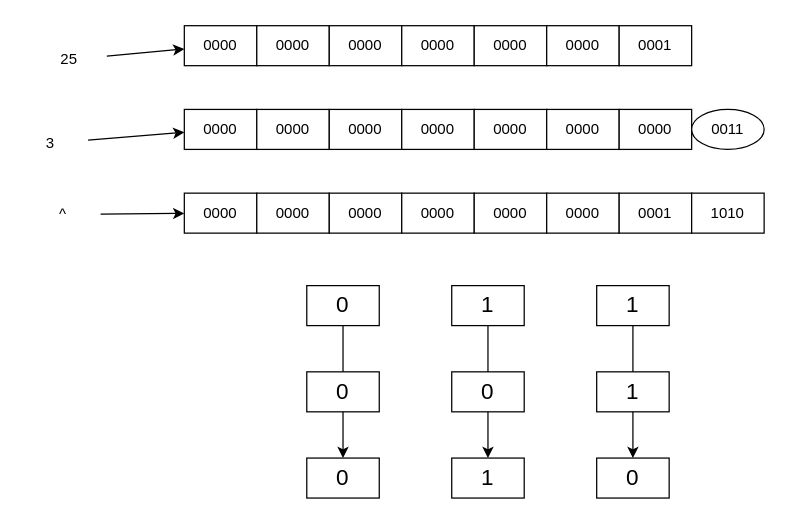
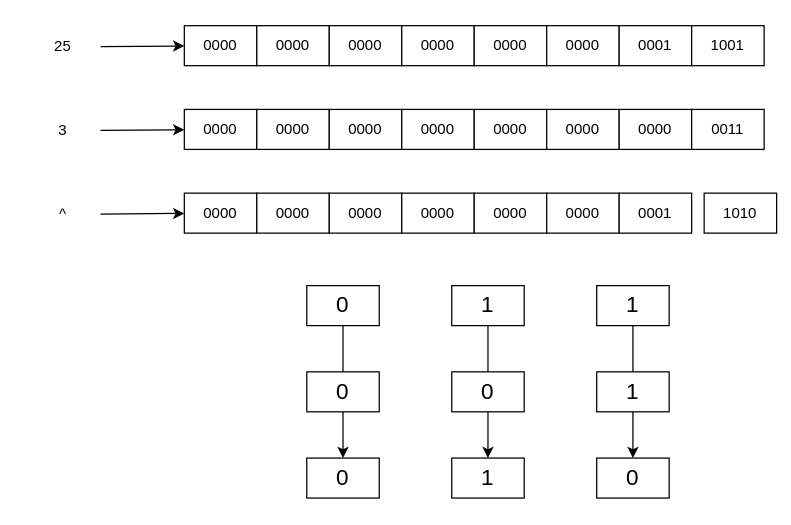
none -> (728, 46)
(69, 59) -> (63, 47)
(728, 129) -> (728, 129)
(51, 143) -> (63, 131)
(728, 213) -> (741, 213)
